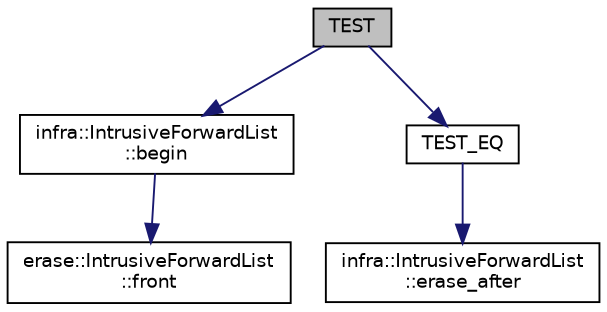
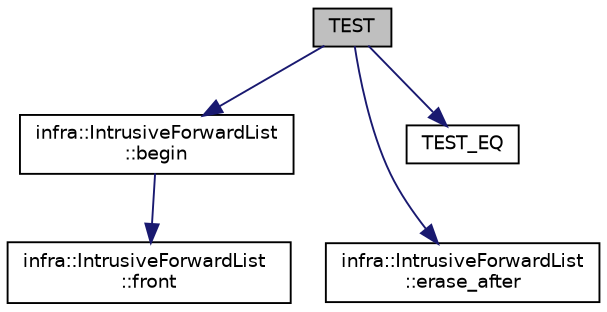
(463, 193) -> (378, 143)
(149, 273) -> (149, 273)
